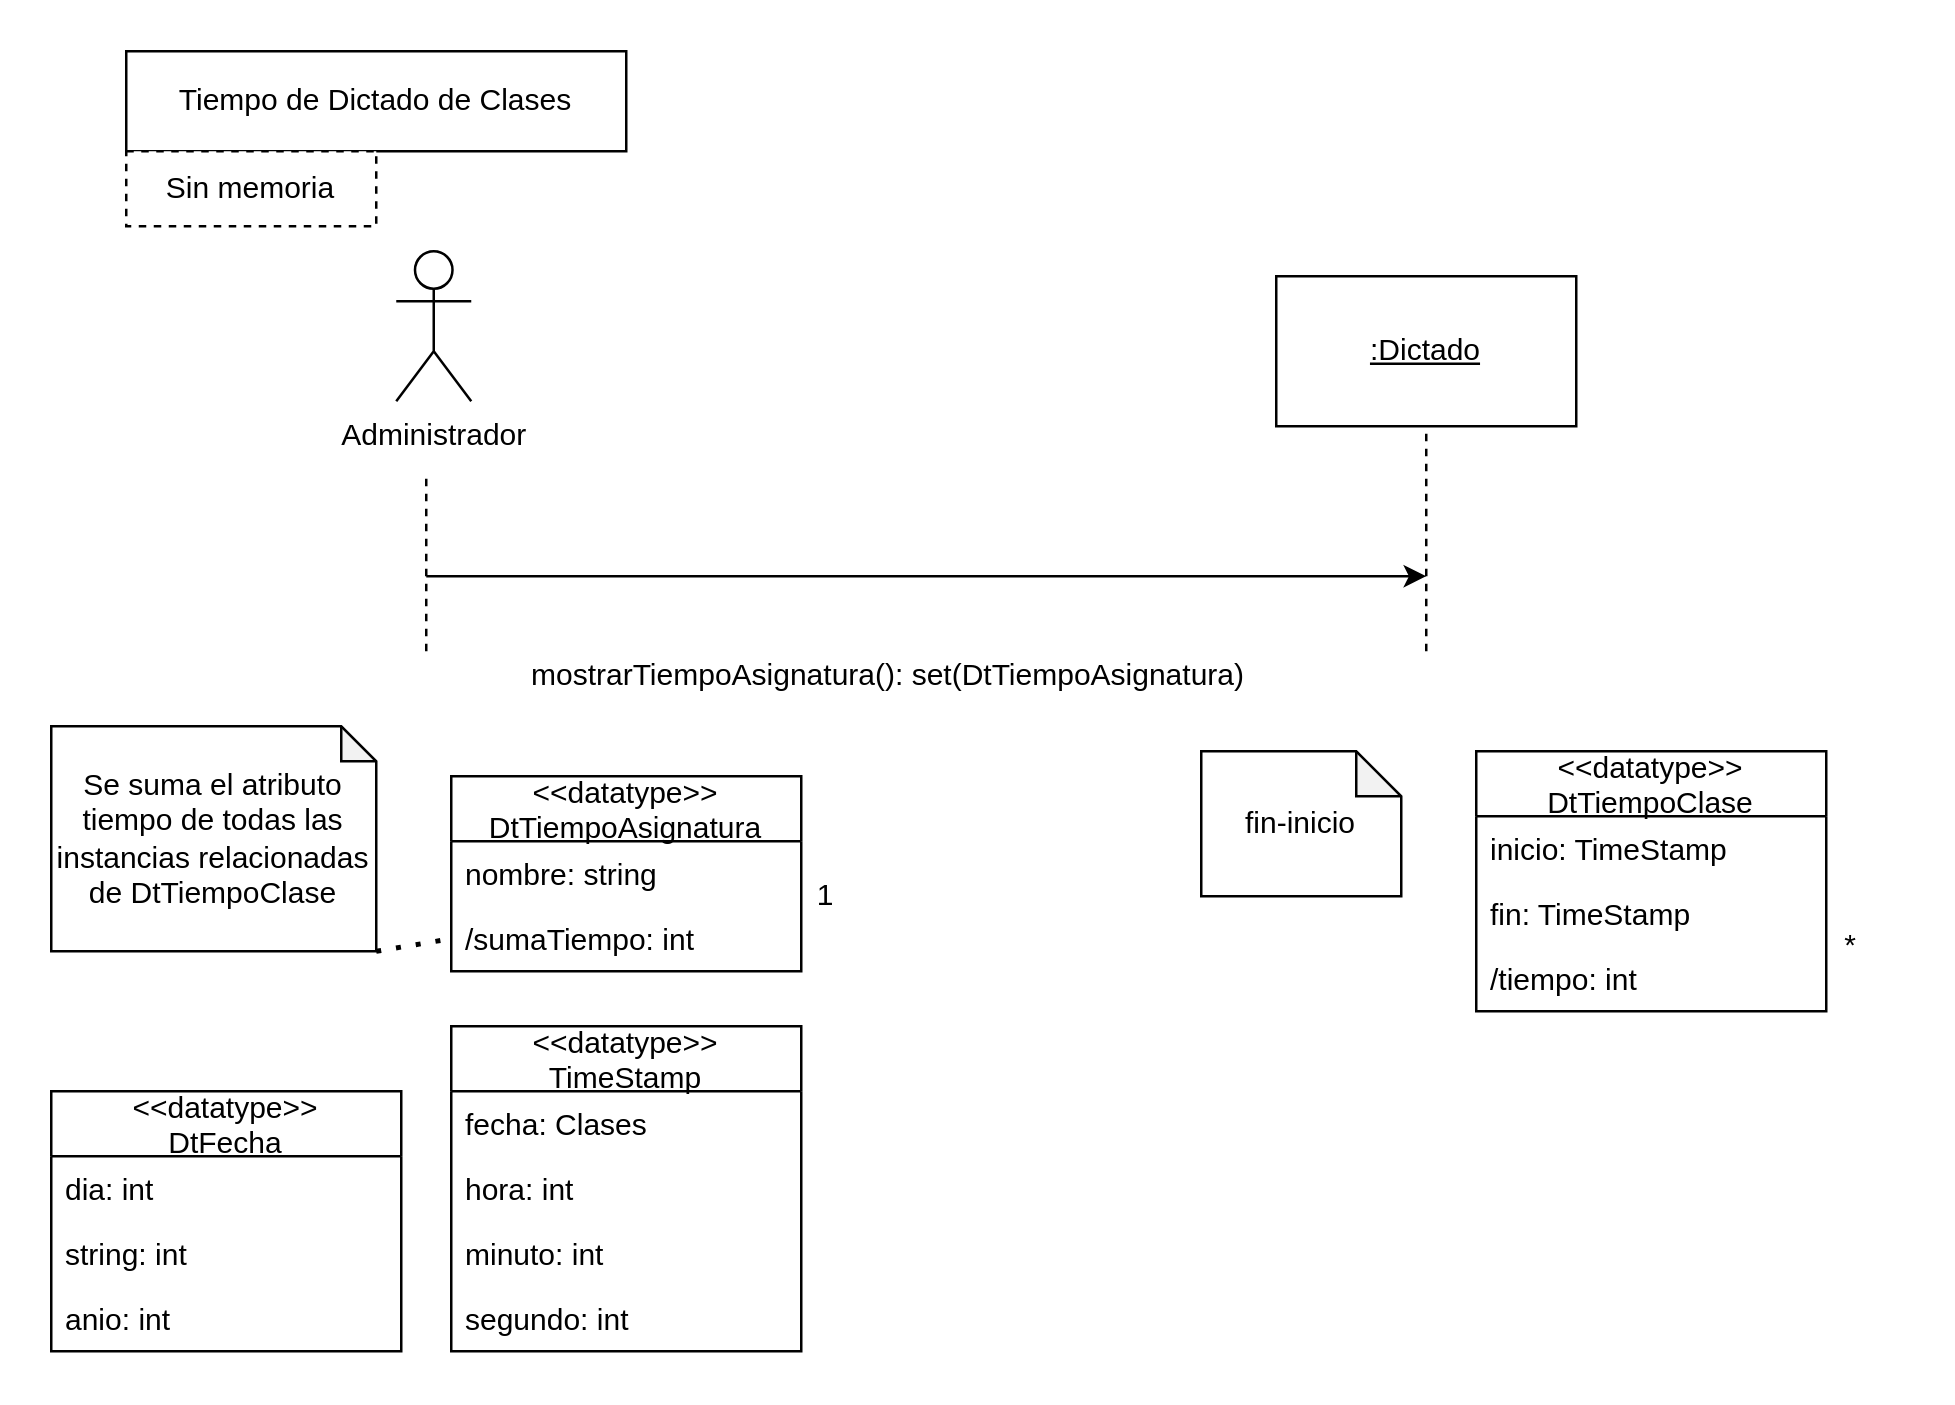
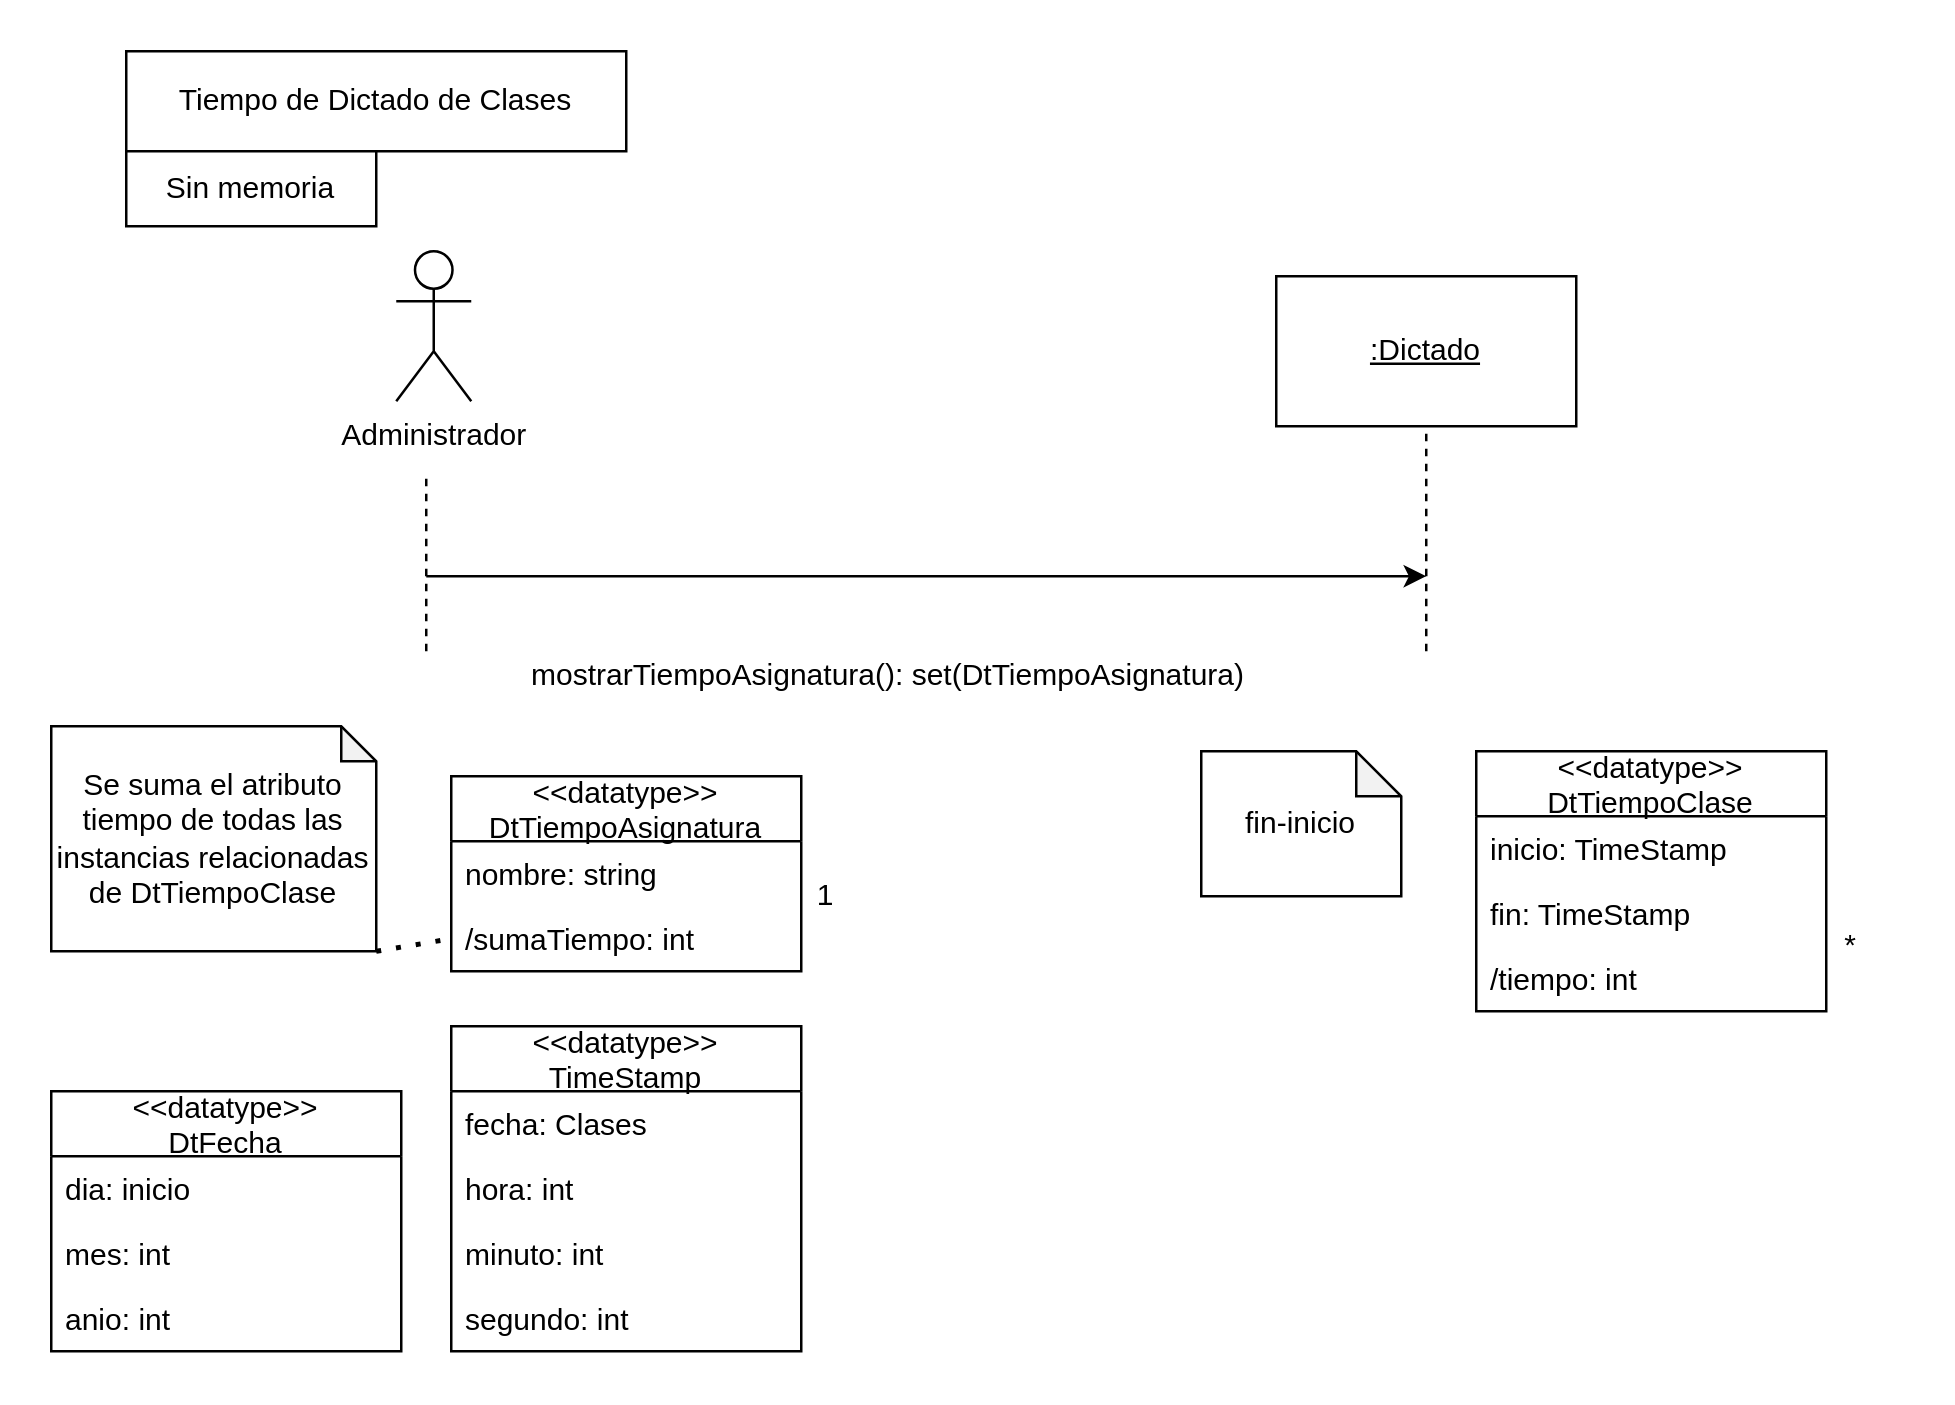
(251, 189) -> (251, 189)
(117, 1190) -> (134, 1190)
(142, 1255) -> (121, 1255)
